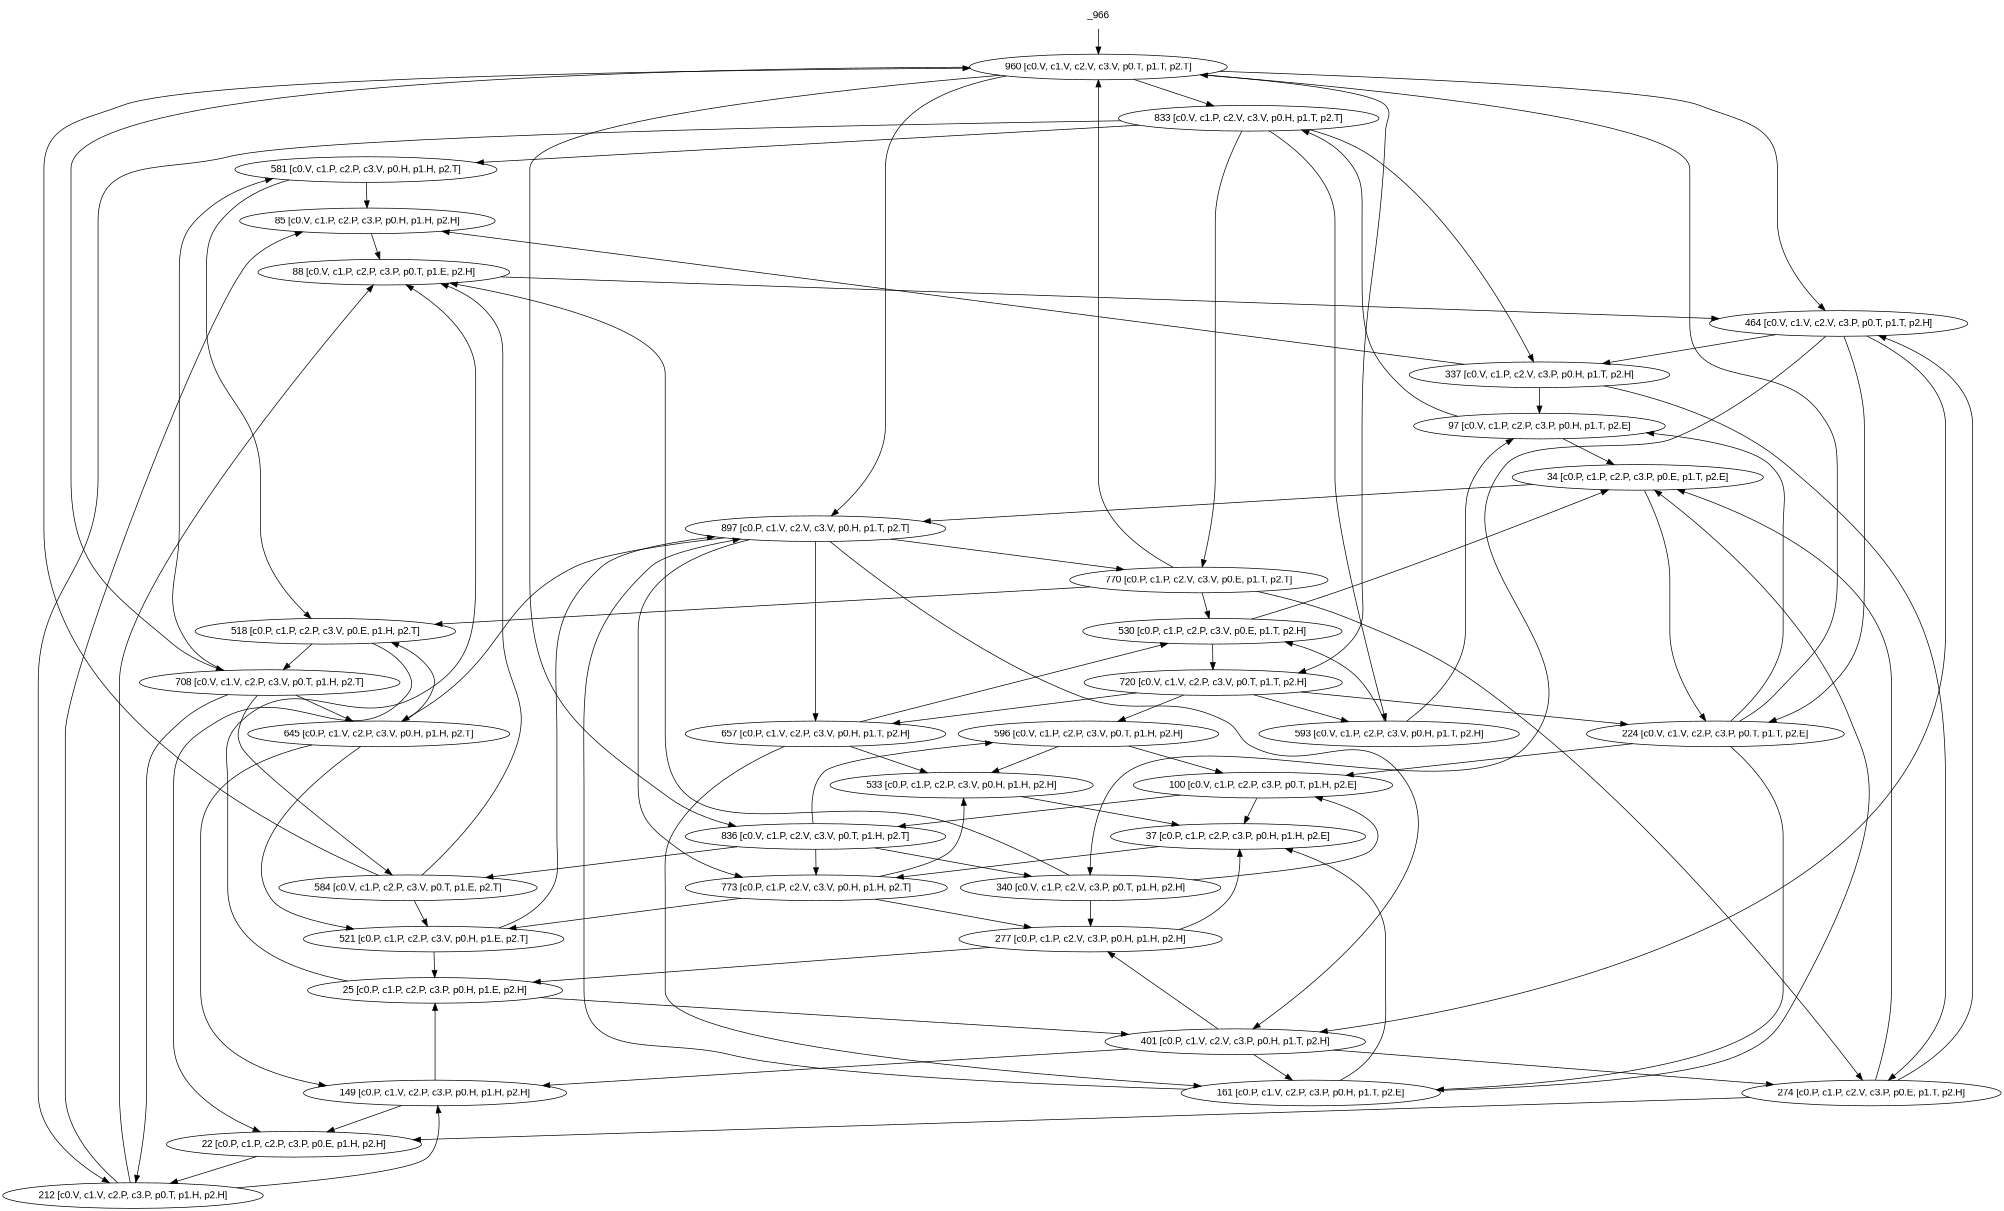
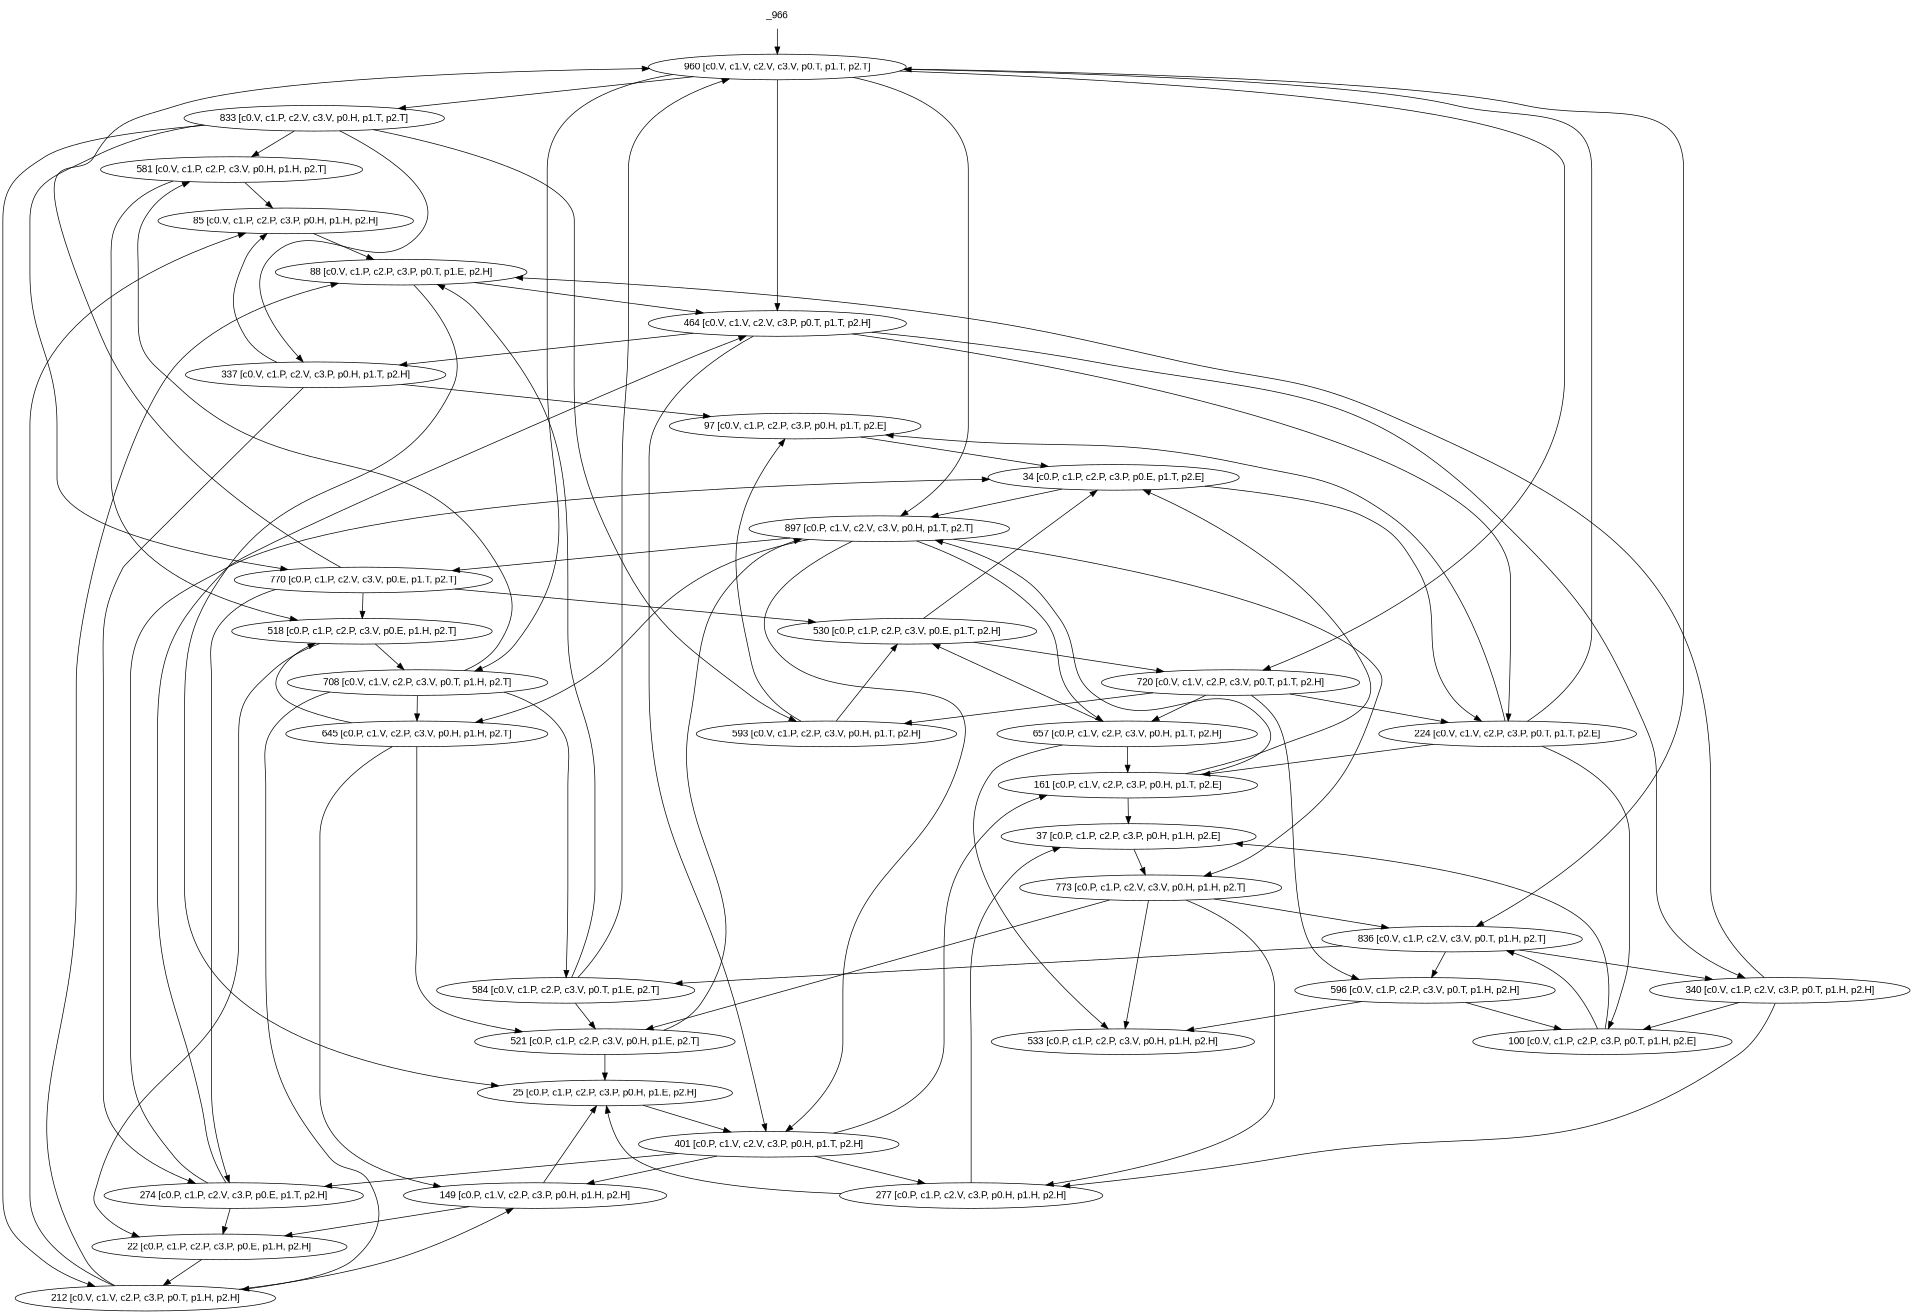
(1362, 285) -> none
(387, 706) -> (185, 717)
(1093, 810) -> none
(816, 859) -> (1294, 912)
